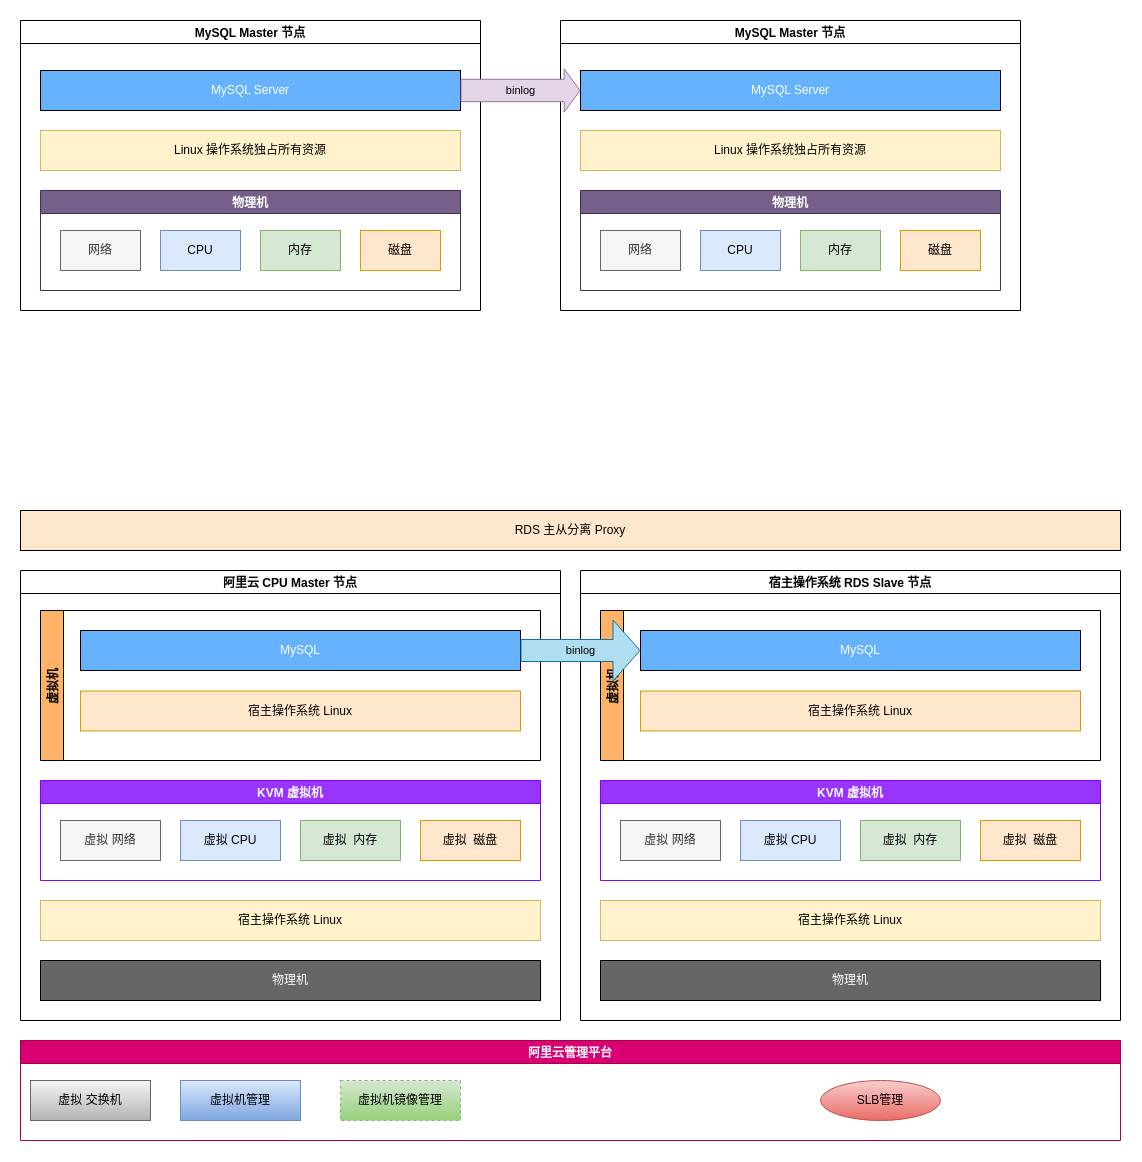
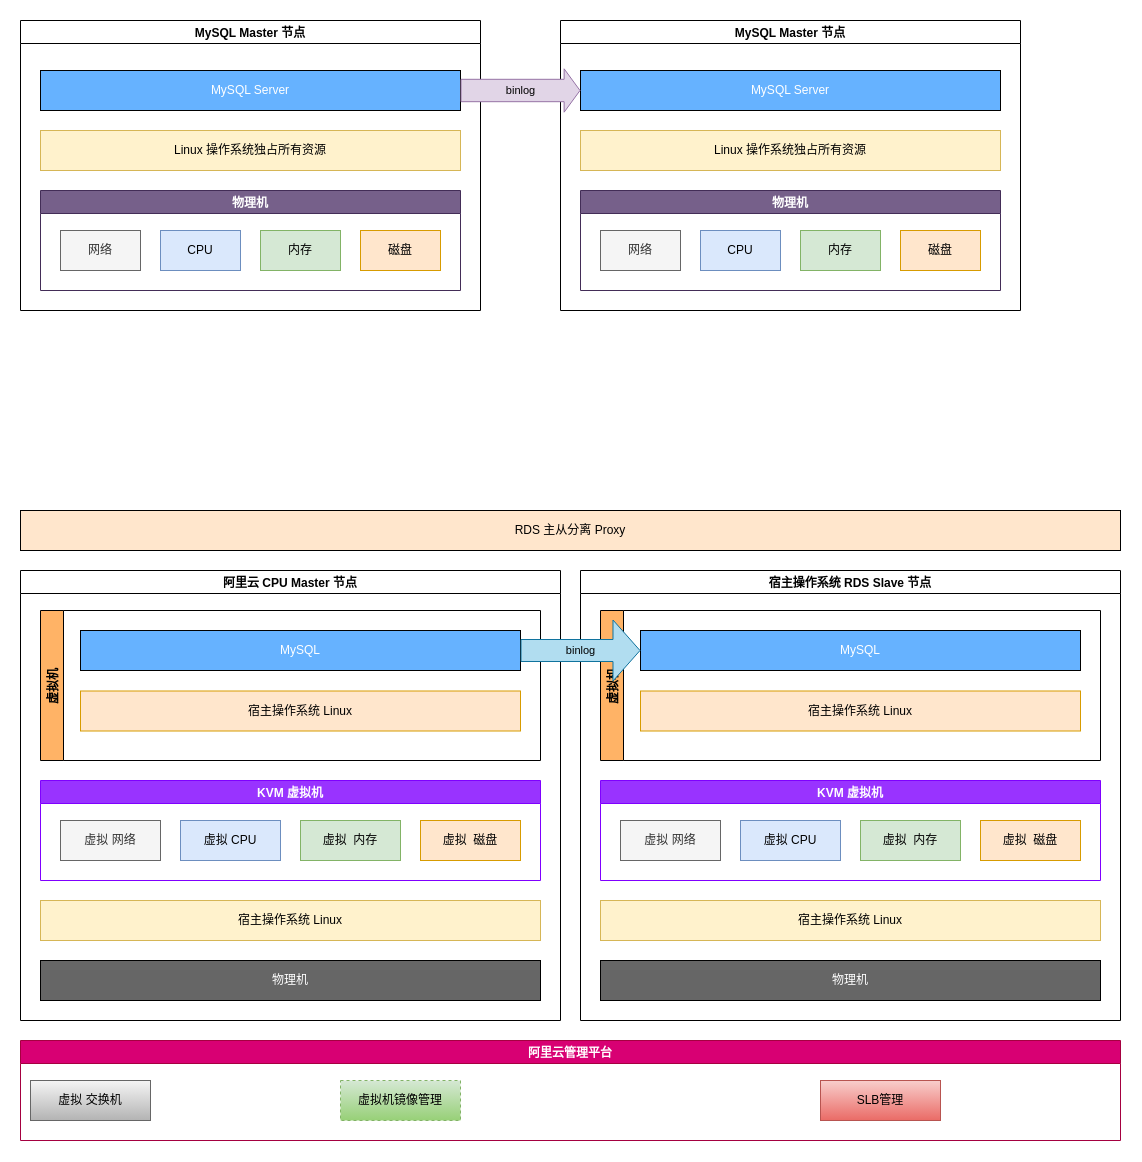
(241, 1101) -> none
(881, 1101) -> (881, 1101)
